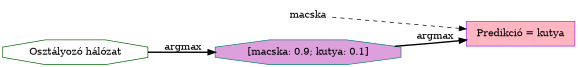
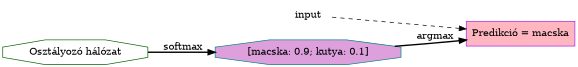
(308, 15) -> (308, 15)
(521, 34) -> (521, 34)
(182, 47) -> (182, 47)
